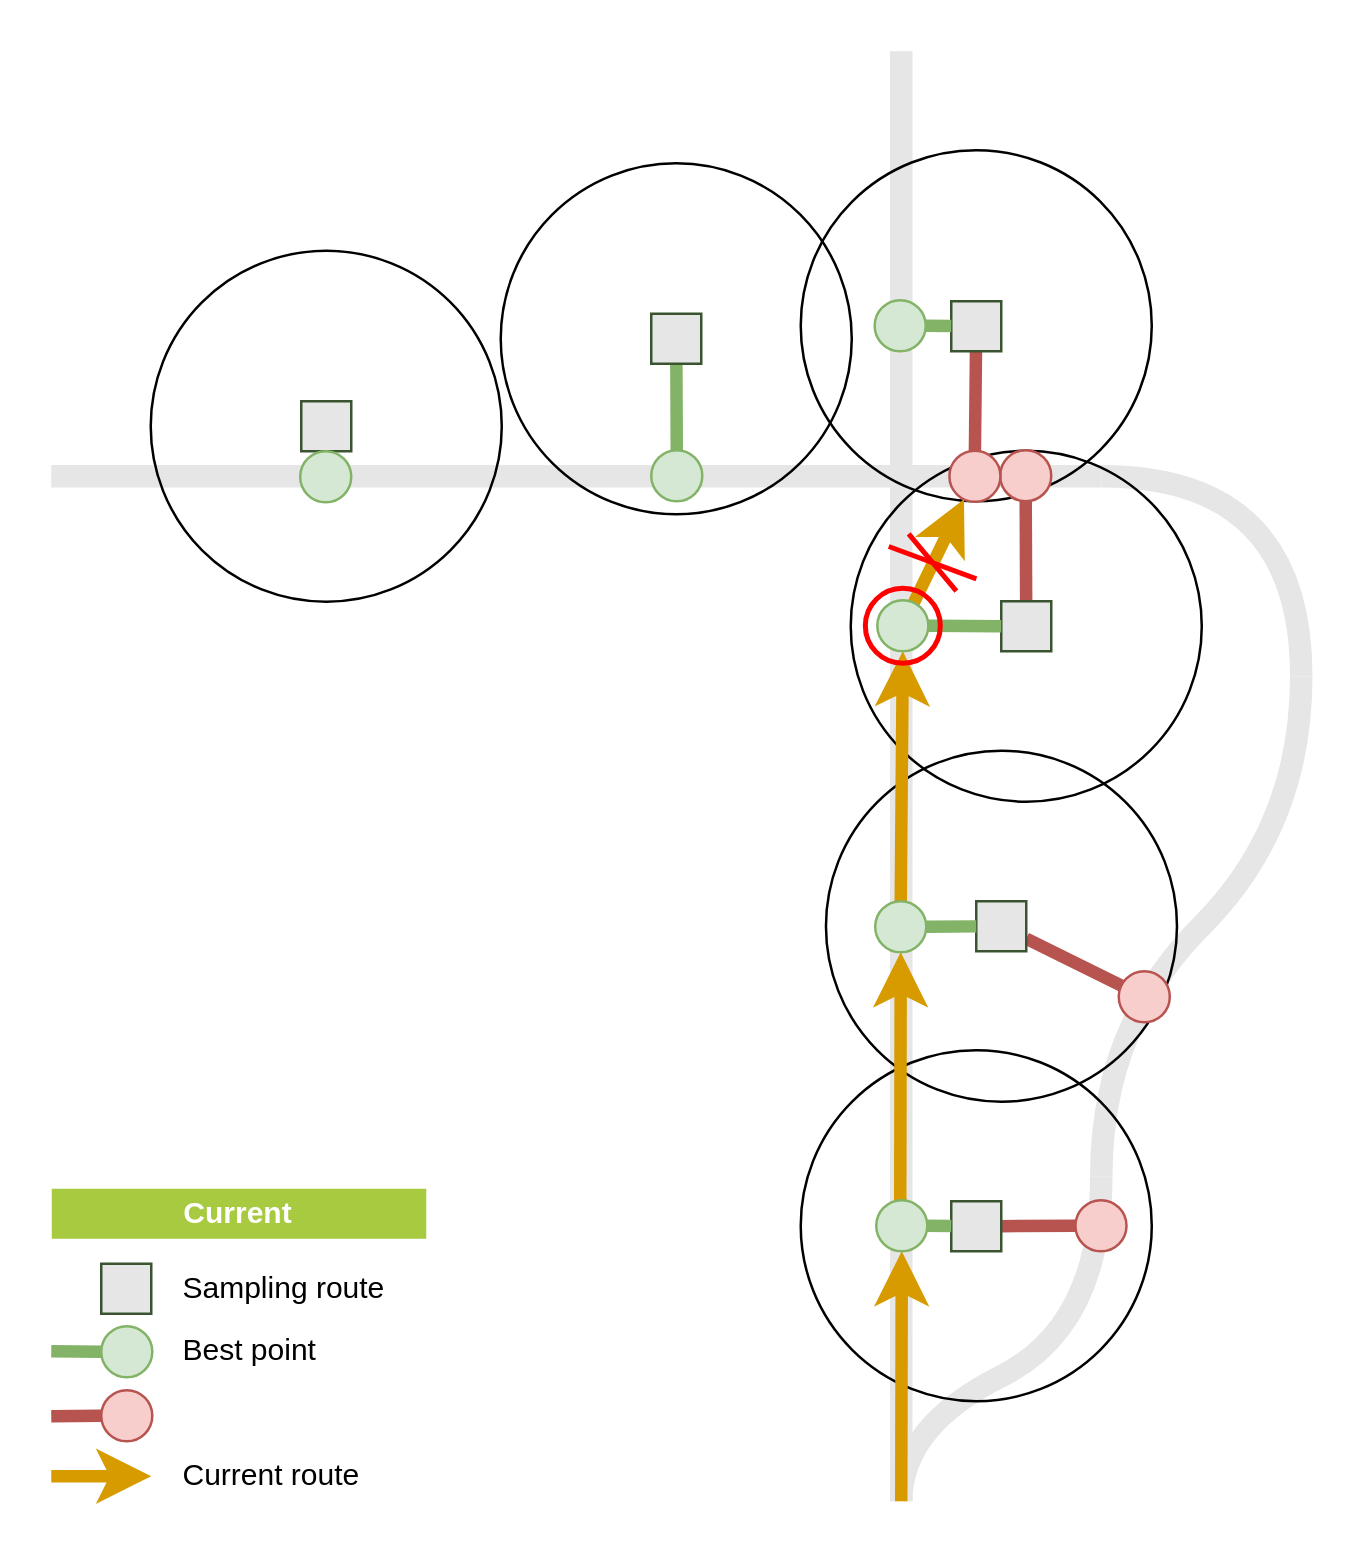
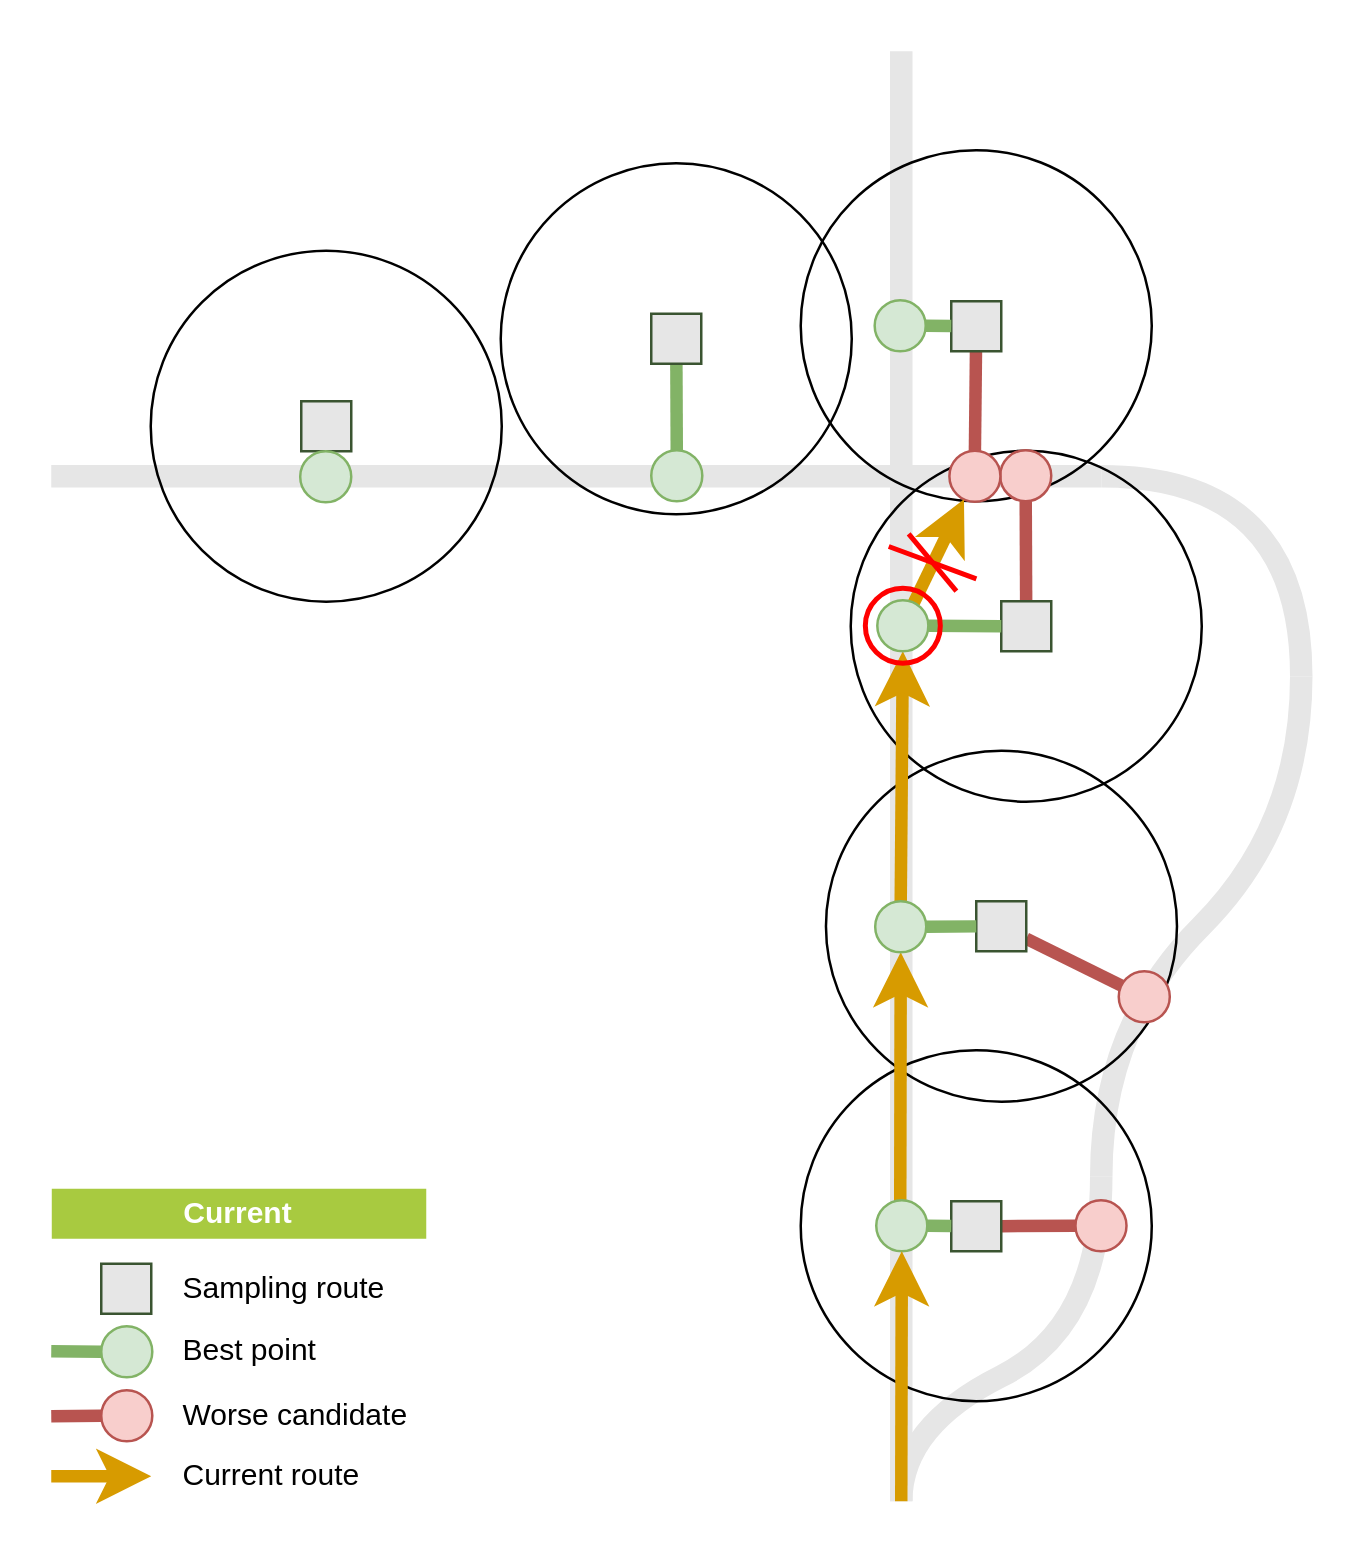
none -> (302, 1416)
